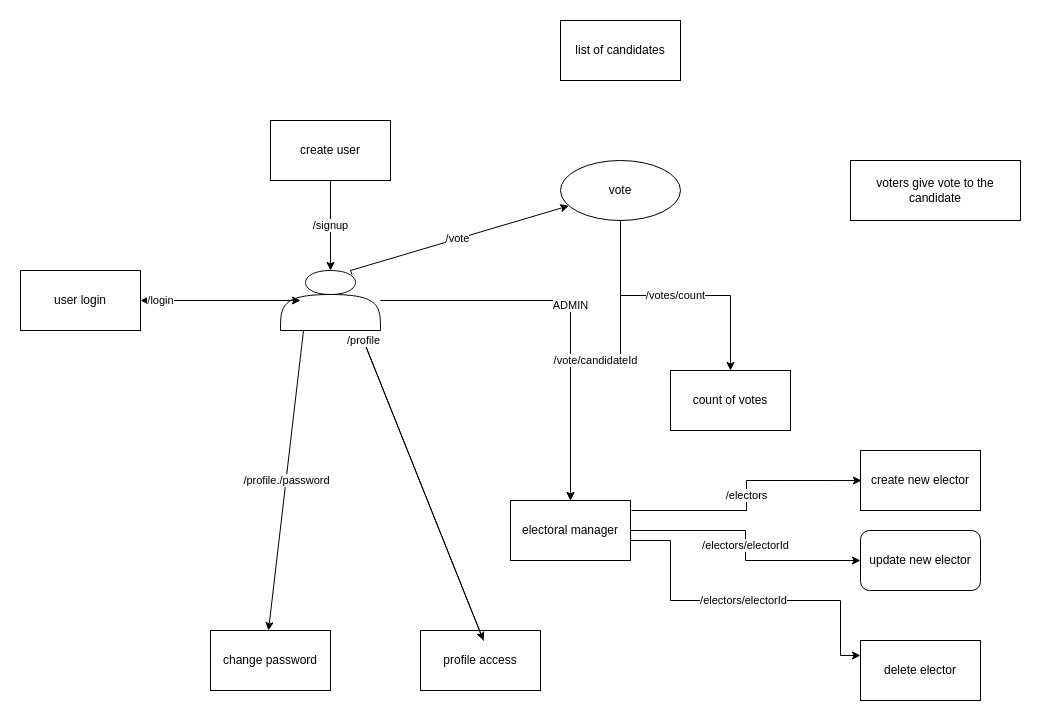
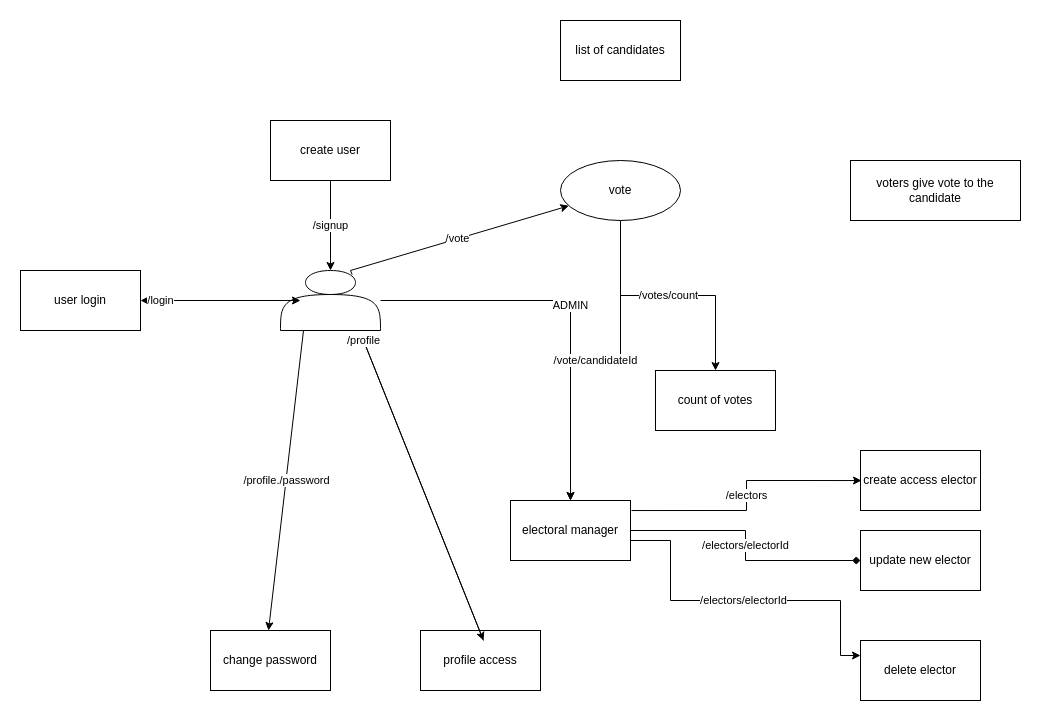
(731, 401) -> (716, 401)
(921, 481) -> (921, 481)
(852, 561) -> (852, 561)
(921, 561) -> (921, 561)
